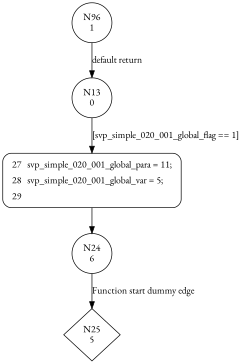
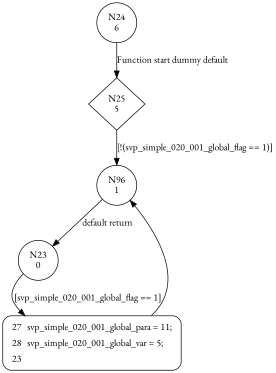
(92, 98) -> (38, 260)
none -> (117, 144)
(17, 196) -> (17, 359)
(92, 217) -> (165, 259)
(143, 291) -> (173, 60)
